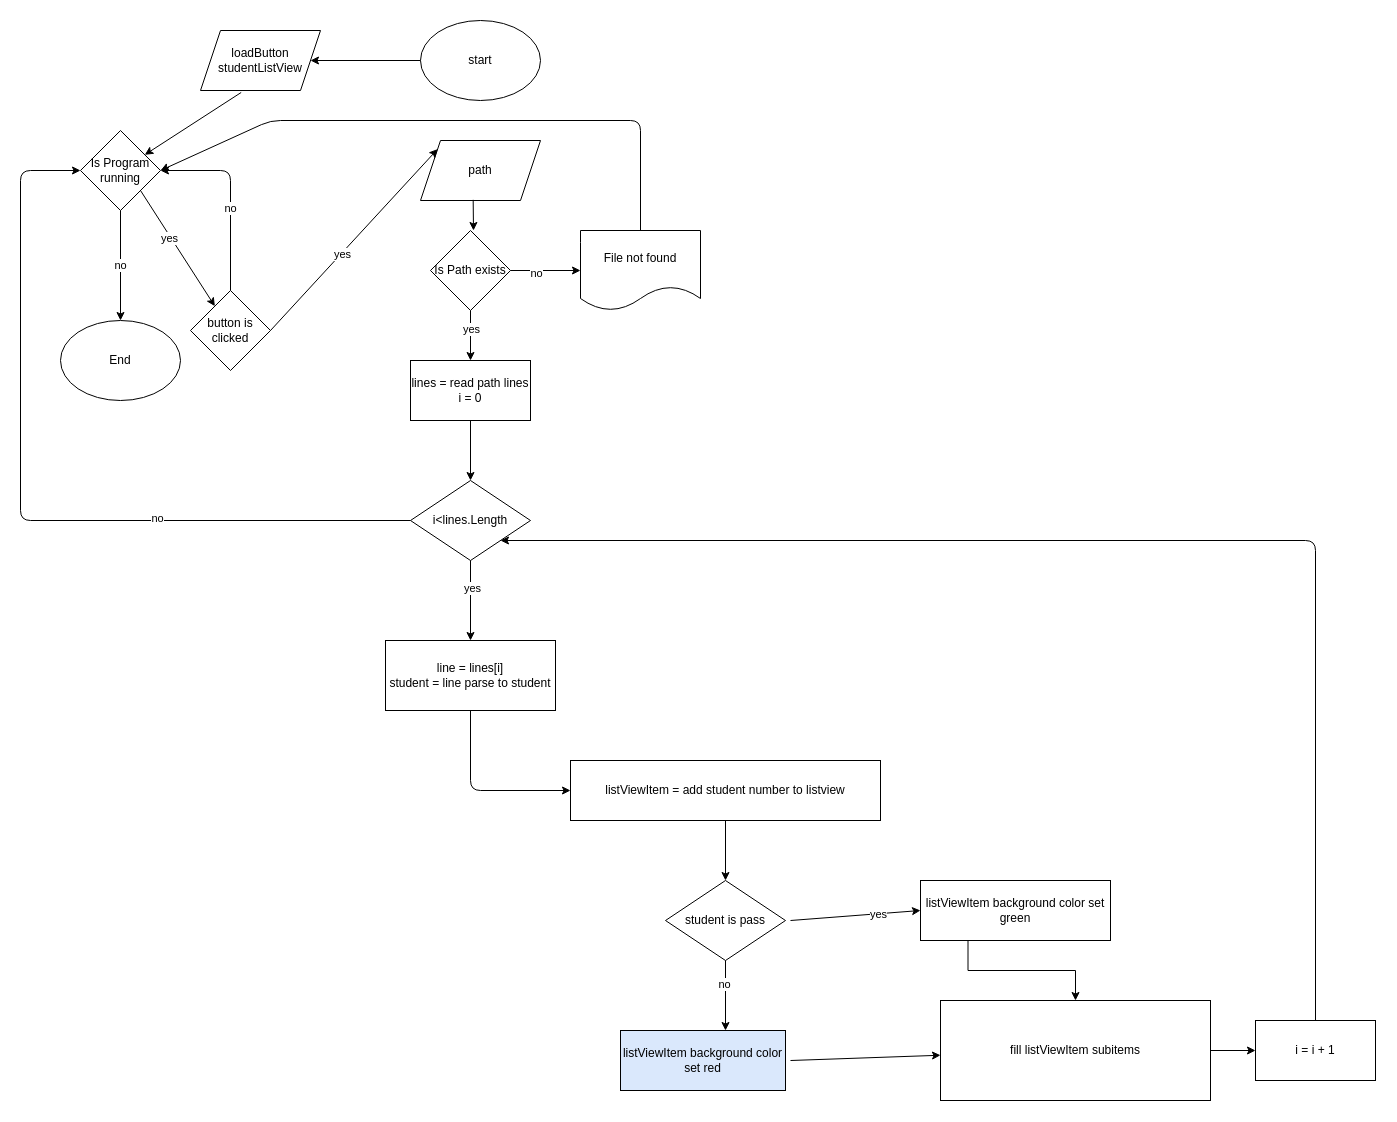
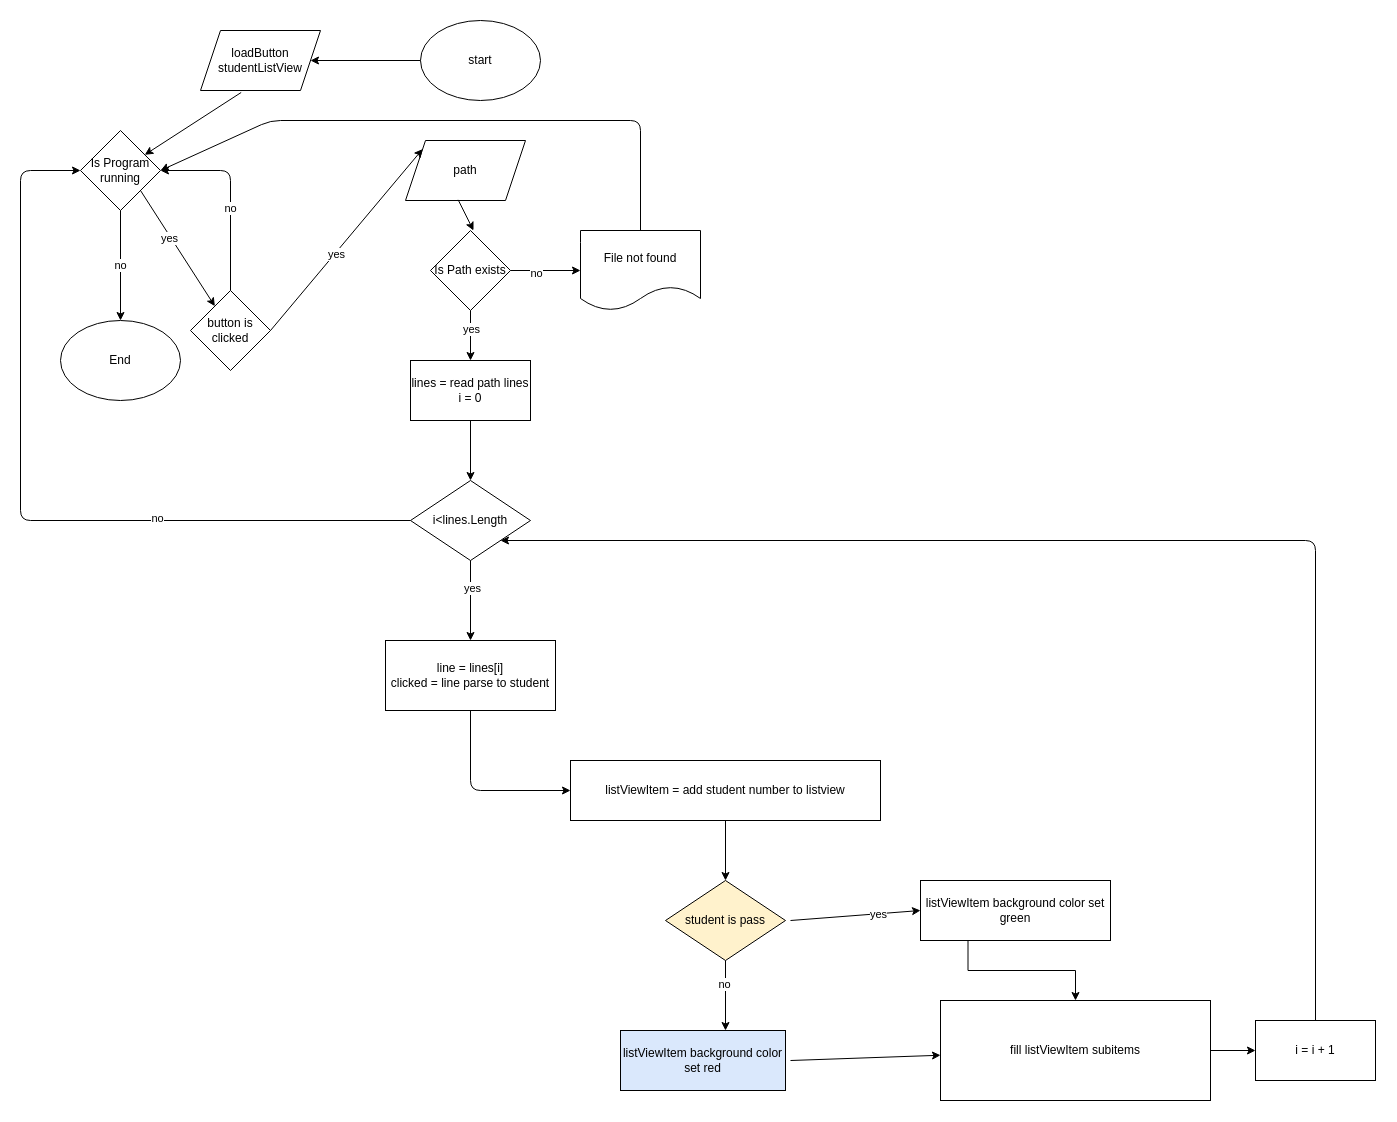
(481, 171) -> (466, 171)
(471, 676) -> (471, 676)
(726, 921) -> (726, 921)
